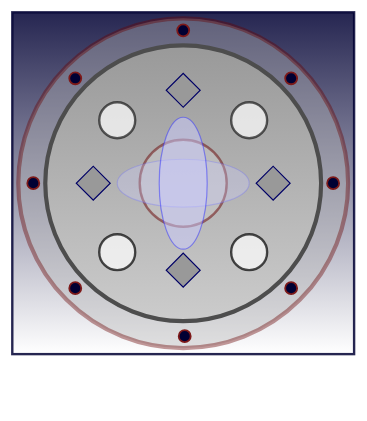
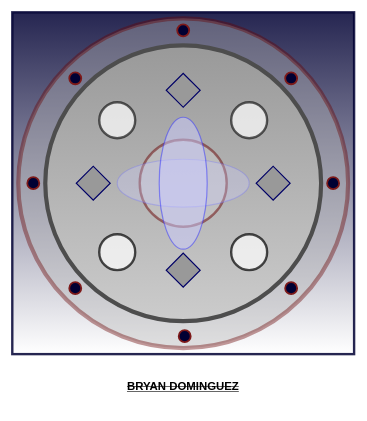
none -> (183, 387)
